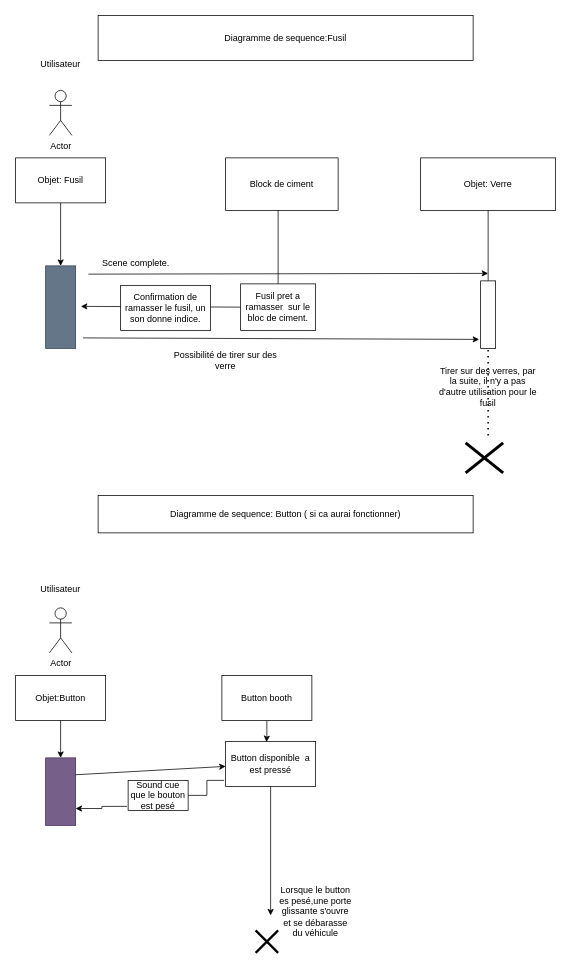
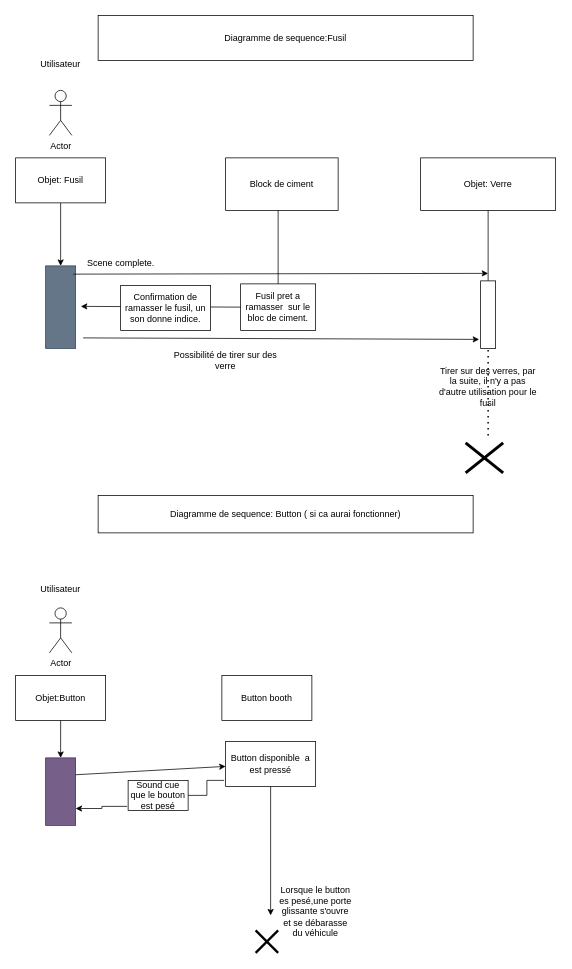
(135, 263) -> (120, 263)
(267, 735) -> none
